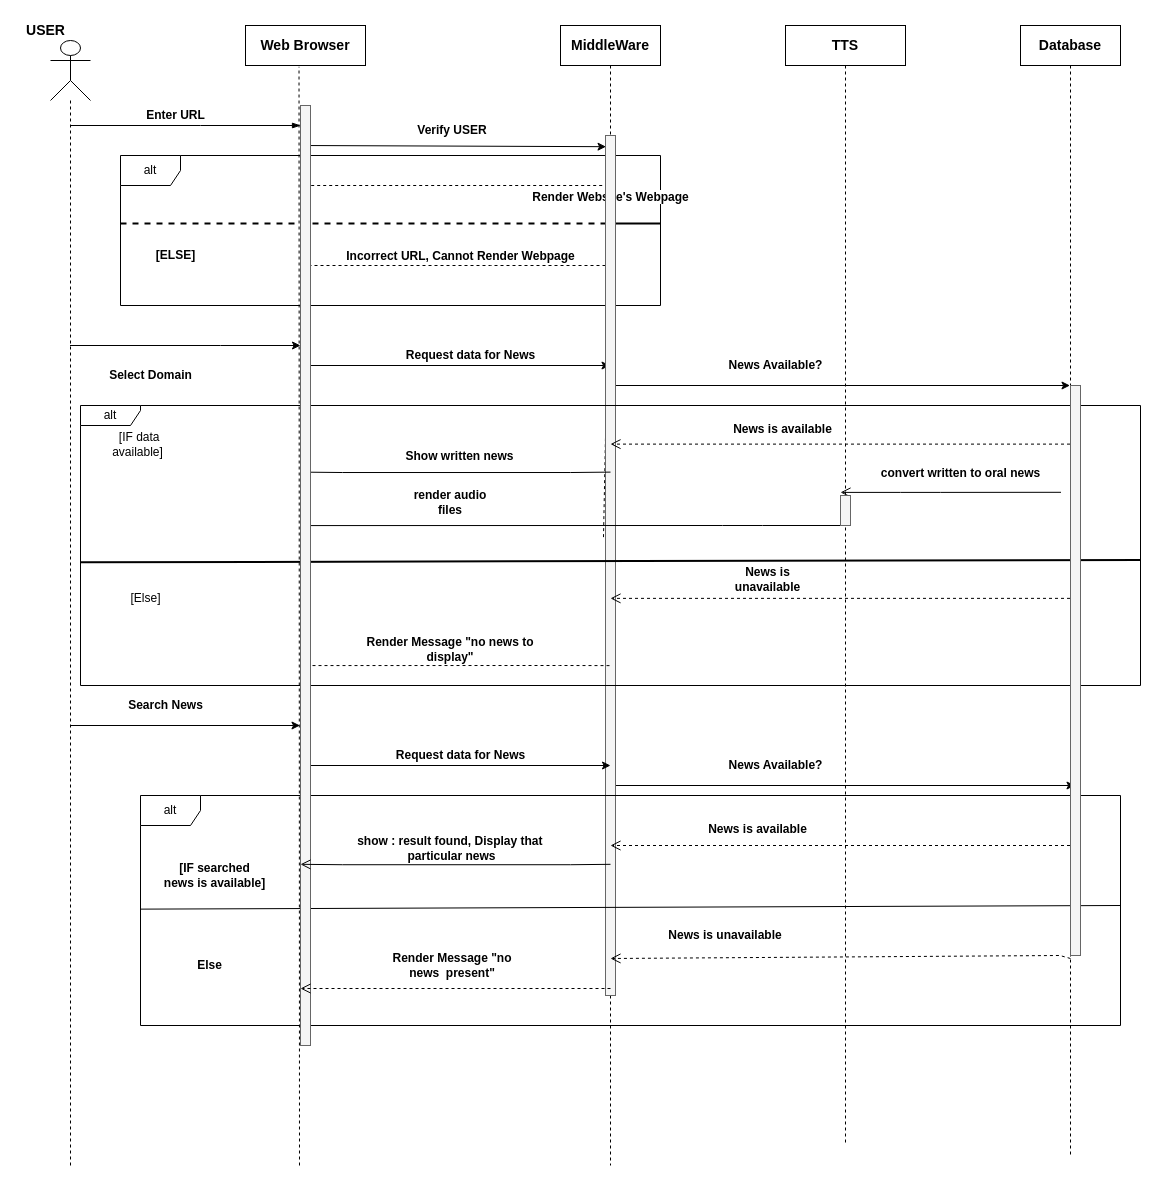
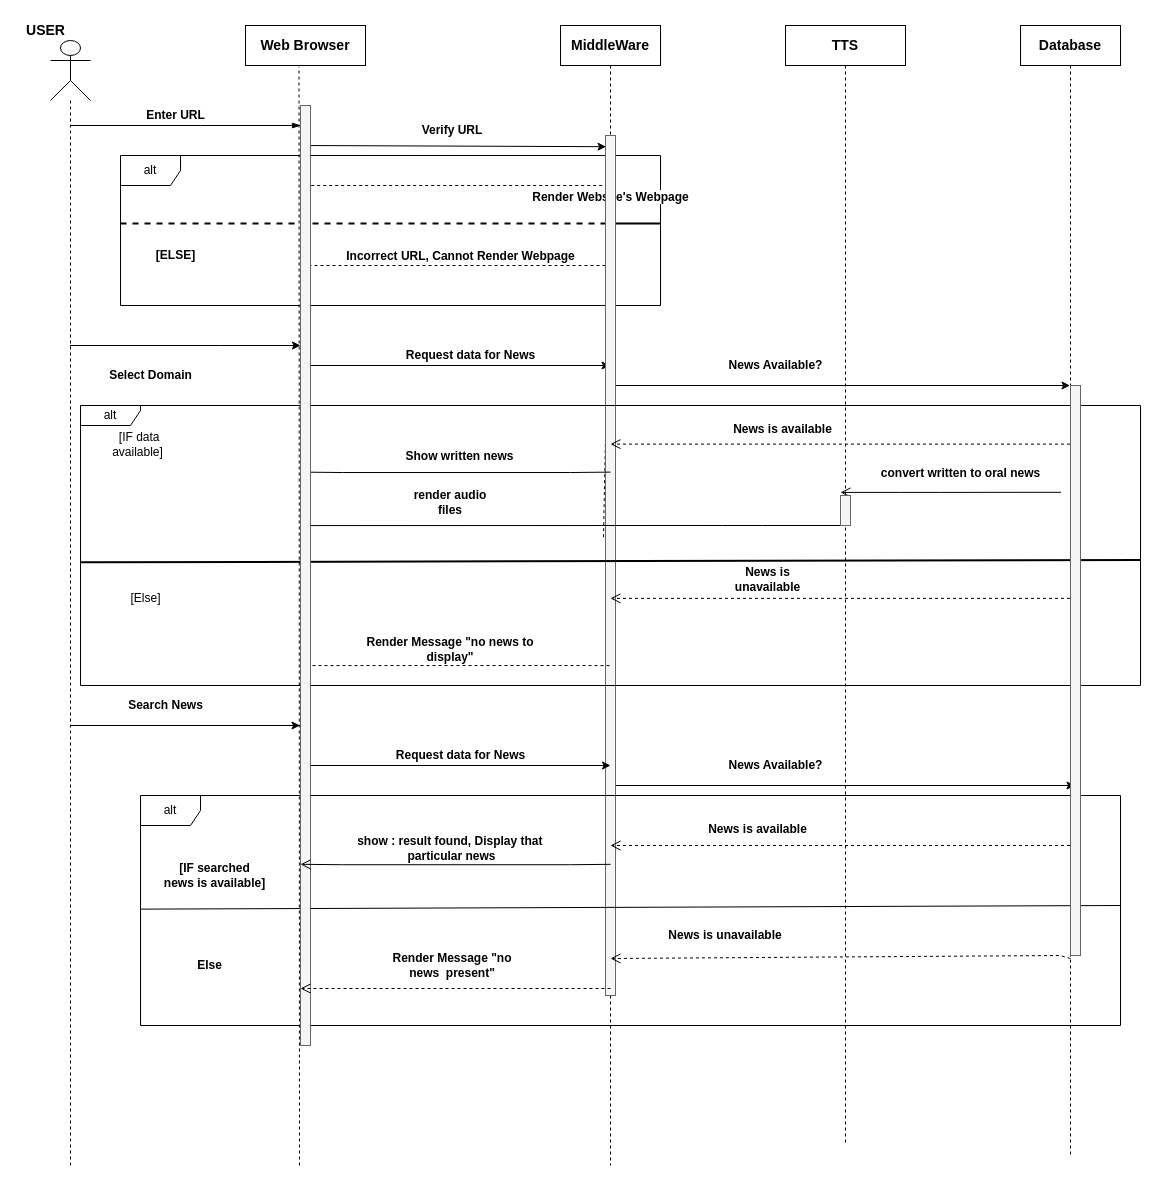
(453, 131) -> (453, 131)
